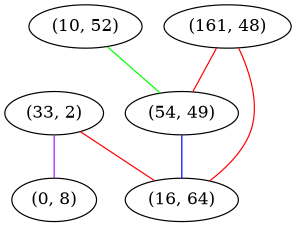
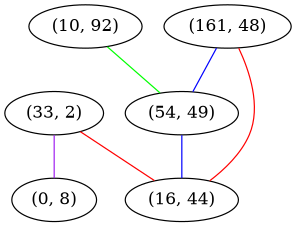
(85, 26) -> (85, 26)
(205, 70) -> (205, 70)
(182, 200) -> (182, 200)
